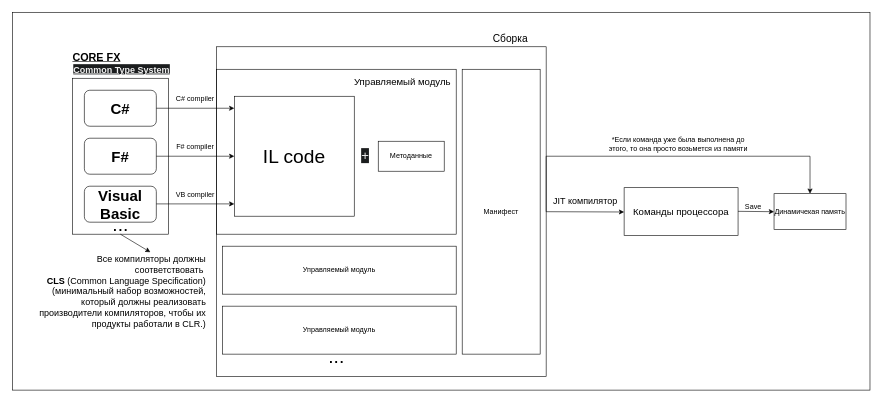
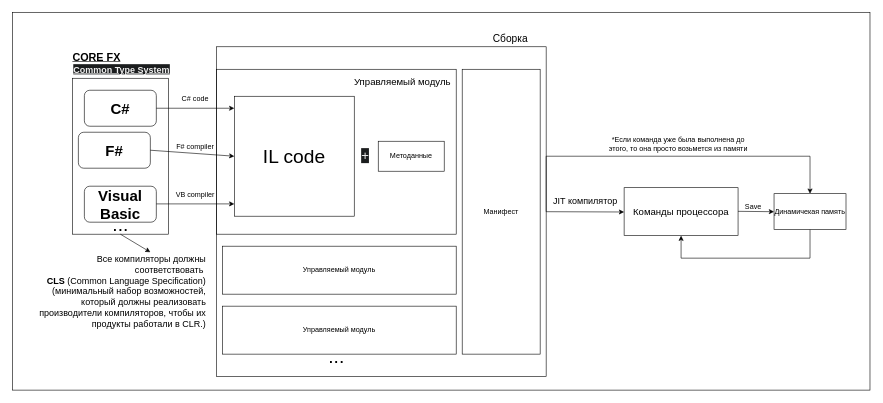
(195, 99) -> (195, 99)
(120, 156) -> (114, 150)
none -> (681, 241)
